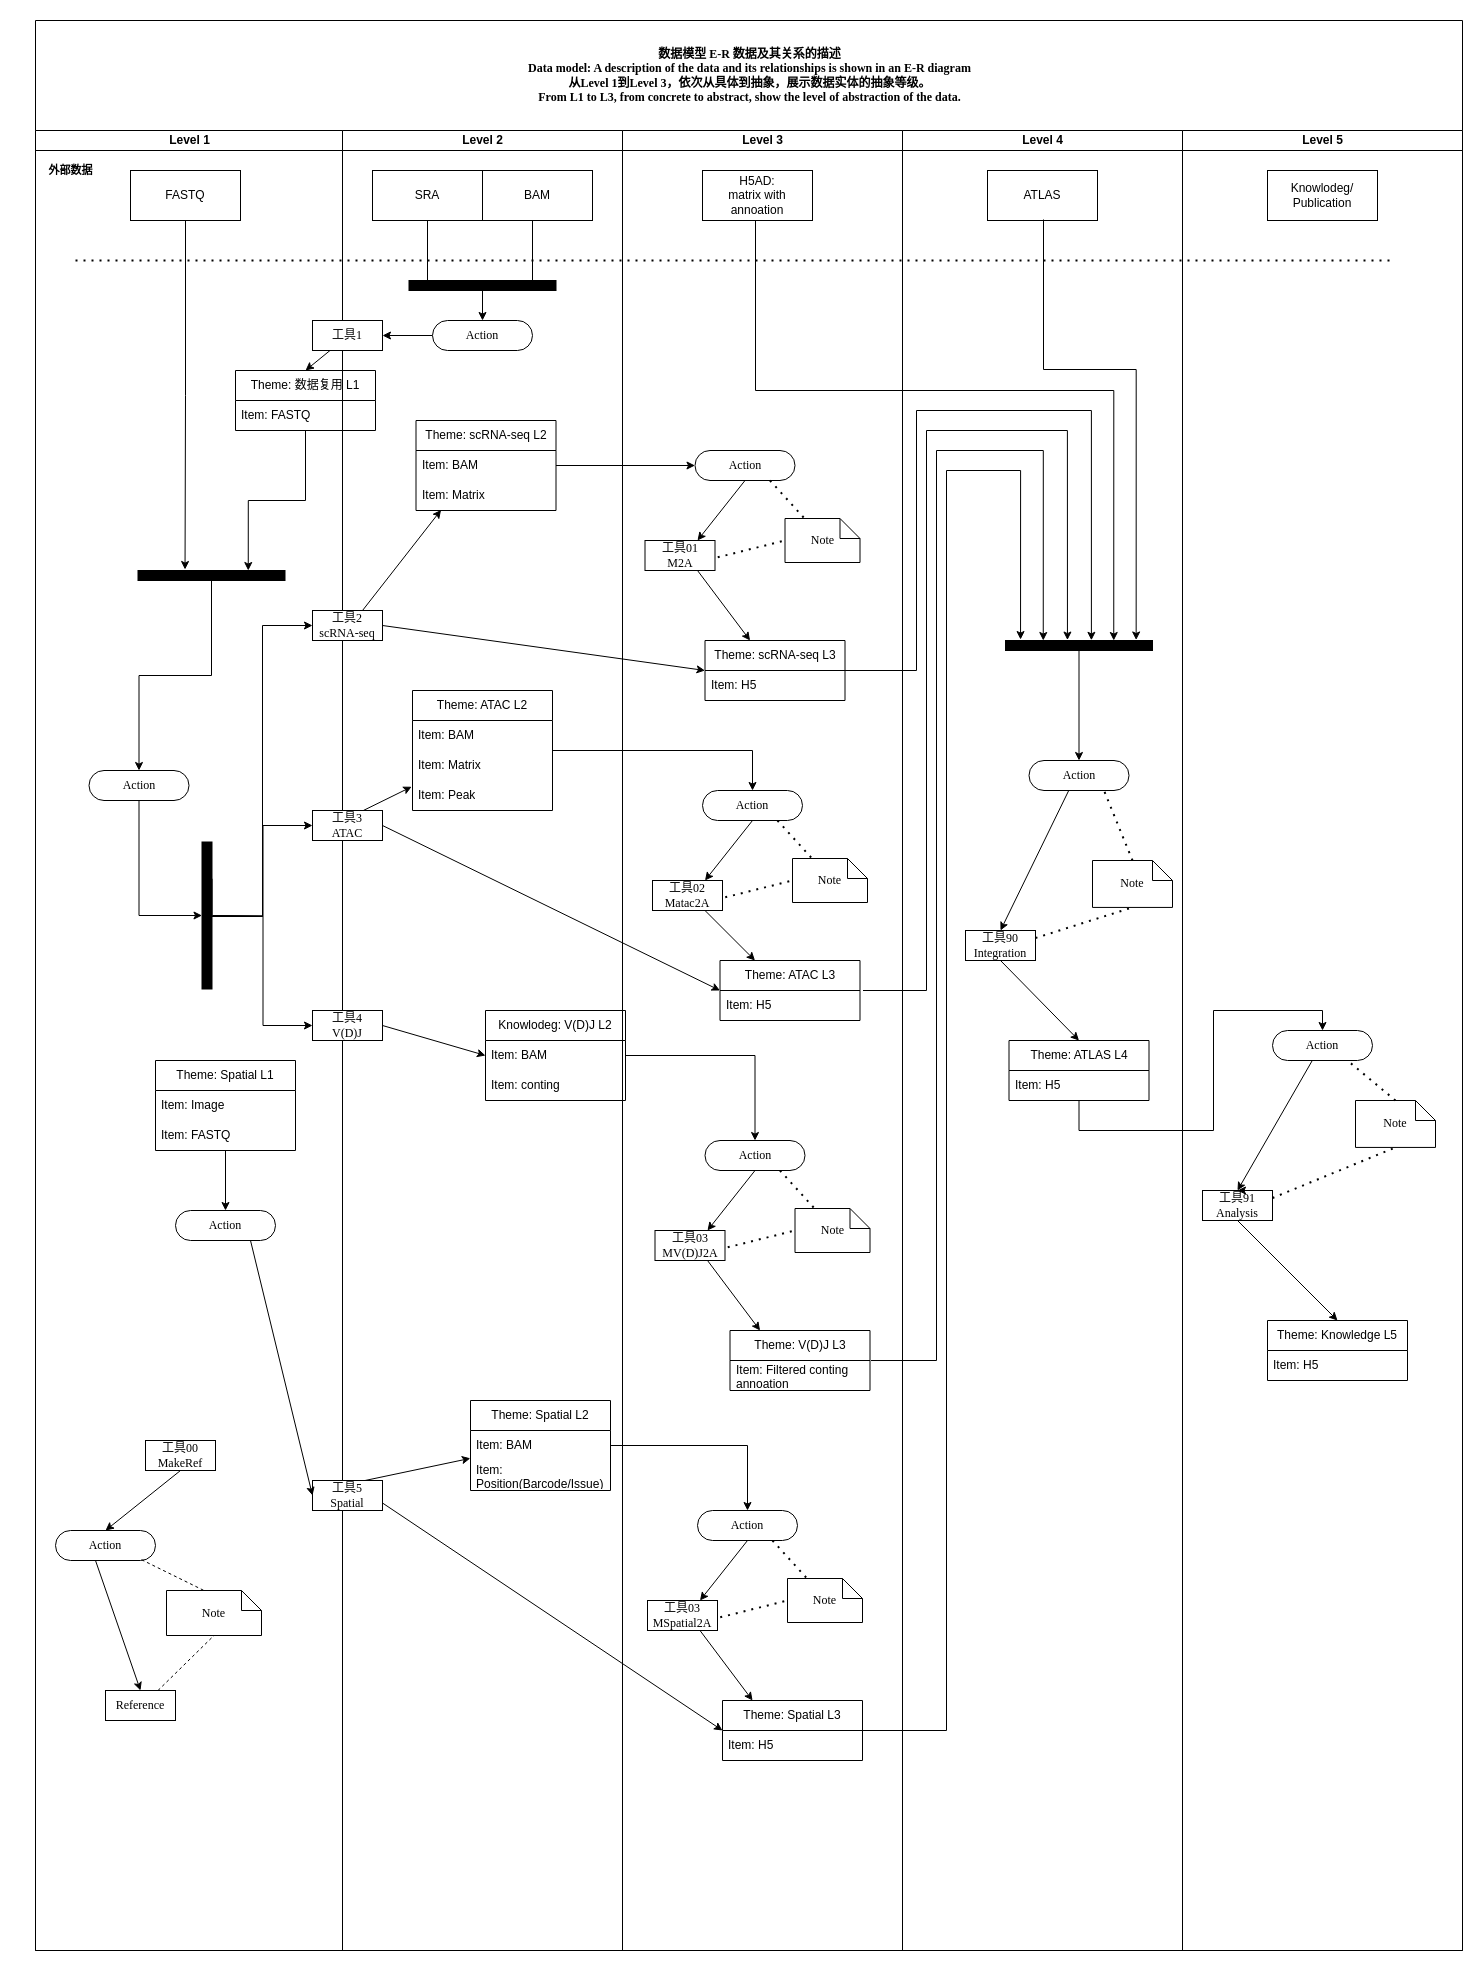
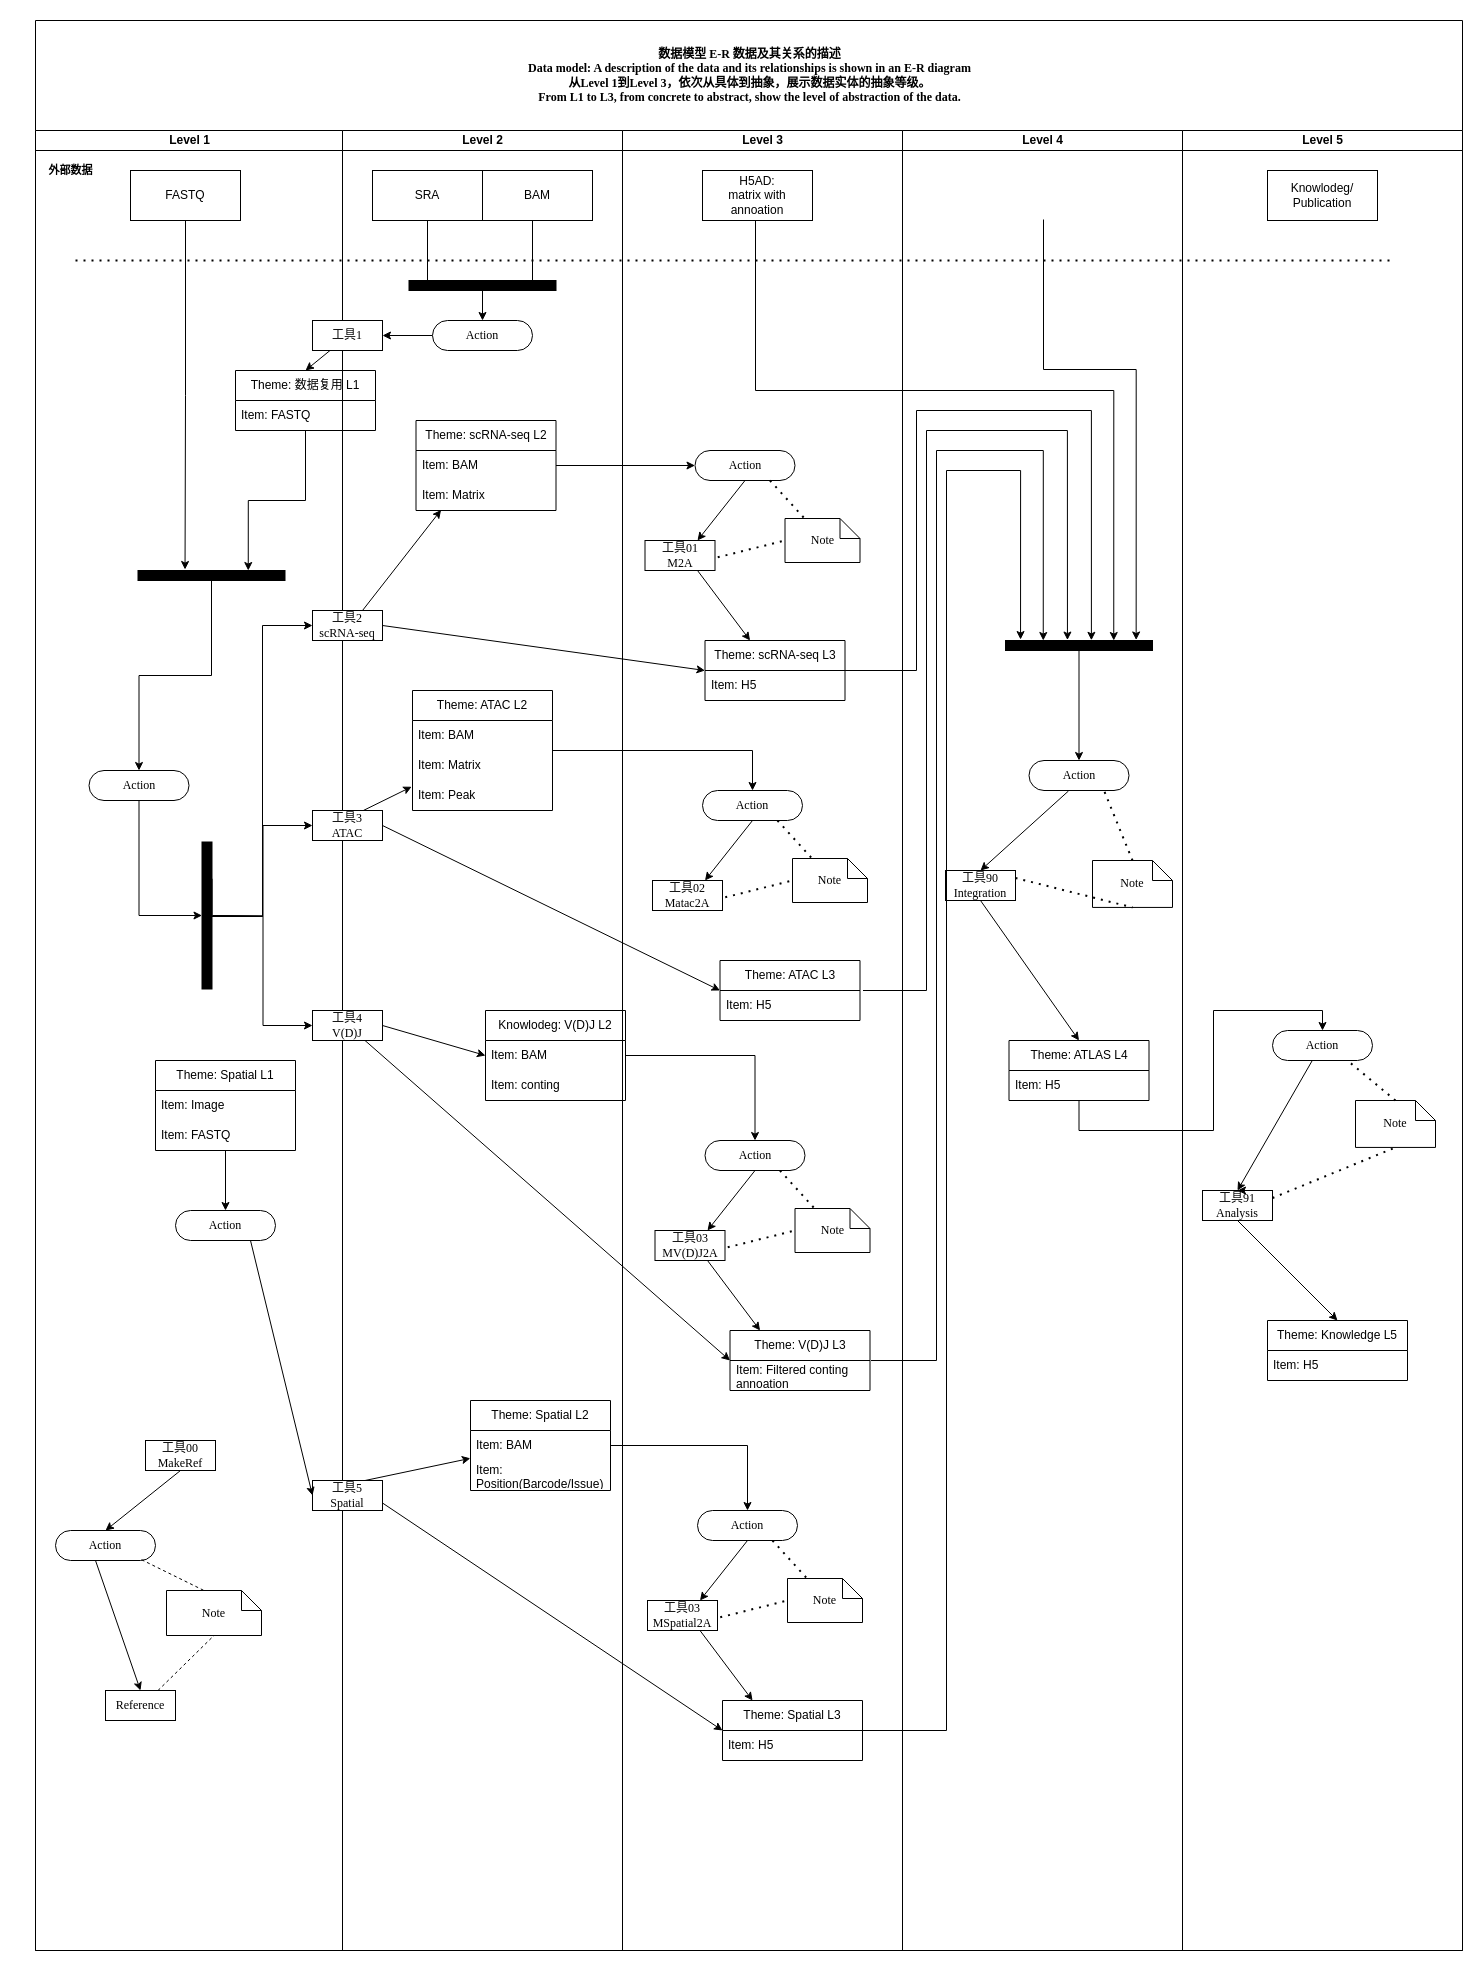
(1043, 196) -> none
(728, 933) -> none
(1001, 946) -> (981, 886)
none -> (545, 1198)
